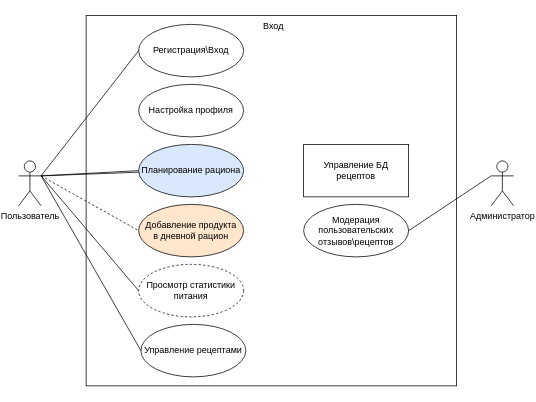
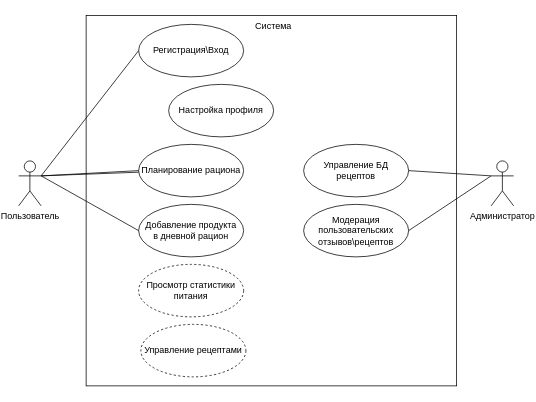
(273, 27) -> (273, 27)
(191, 111) -> (221, 111)
(191, 171) -> (191, 171)
(356, 171) -> (356, 171)
none -> (447, 173)
(90, 203) -> (90, 203)
(191, 231) -> (191, 231)
(92, 236) -> none
(93, 267) -> none
(193, 351) -> (193, 351)
